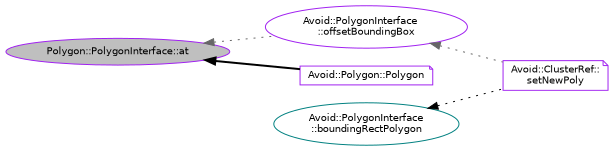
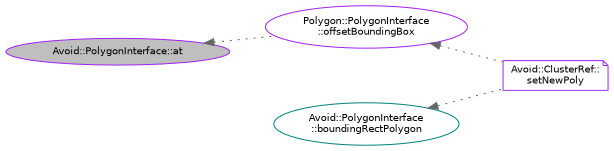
(366, 27) -> (366, 27)
(118, 52) -> (118, 52)
(366, 75) -> none
(470, 97) -> (470, 97)
